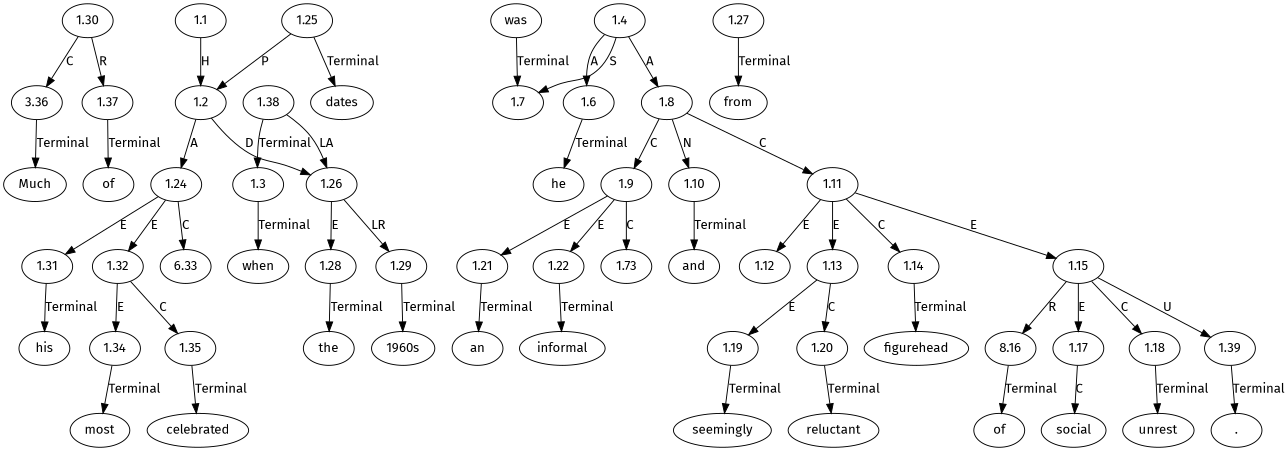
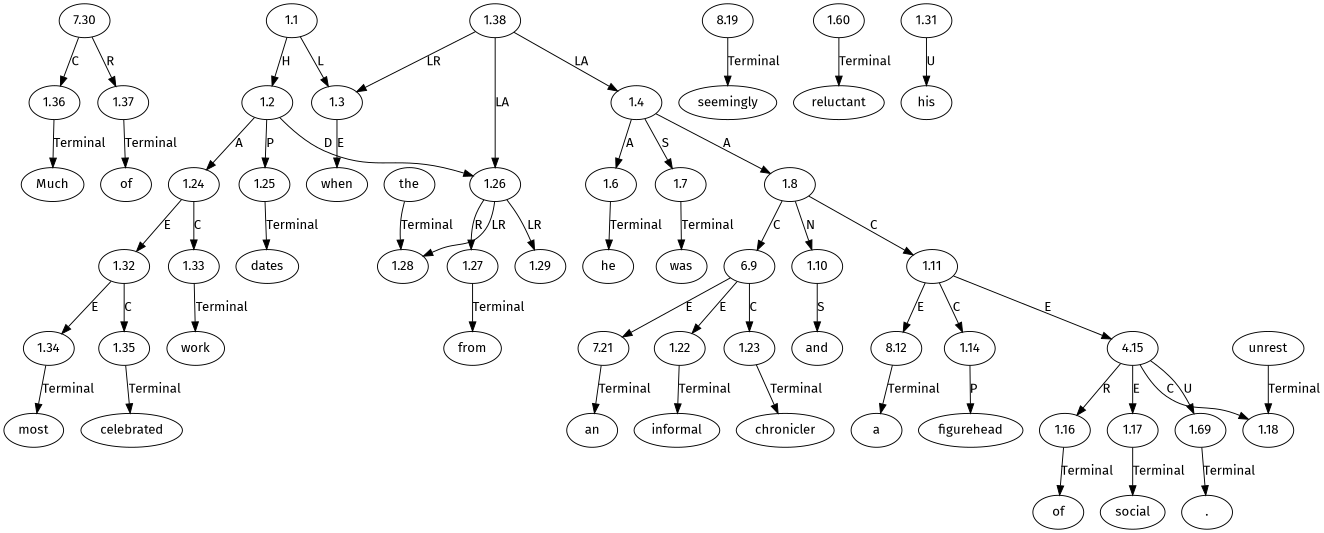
(88, 21) -> (85, 21)
none -> (312, 57)
(517, 57) -> (681, 221)
(258, 59) -> (266, 139)
none -> (561, 59)
(37, 103) -> (54, 103)
(285, 144) -> (434, 62)
(626, 185) -> (749, 266)
none -> (474, 219)
(116, 223) -> none
(284, 226) -> (341, 144)
(335, 226) -> (499, 226)
(720, 226) -> (821, 307)
(186, 266) -> (194, 266)
(482, 266) -> (603, 348)
(626, 266) -> (749, 348)
(765, 266) -> (896, 348)
(833, 266) -> none
(1078, 266) -> (1133, 348)
(330, 303) -> (401, 220)
(71, 307) -> (931, 62)
(940, 307) -> (974, 389)
none -> (196, 348)
(403, 348) -> none
(733, 348) -> (728, 21)
(822, 348) -> (839, 21)
(1011, 348) -> (1065, 430)
(1230, 348) -> (1200, 430)
(1156, 385) -> (1268, 385)
(1079, 389) -> (1159, 471)
none -> (785, 430)
none -> (877, 430)
